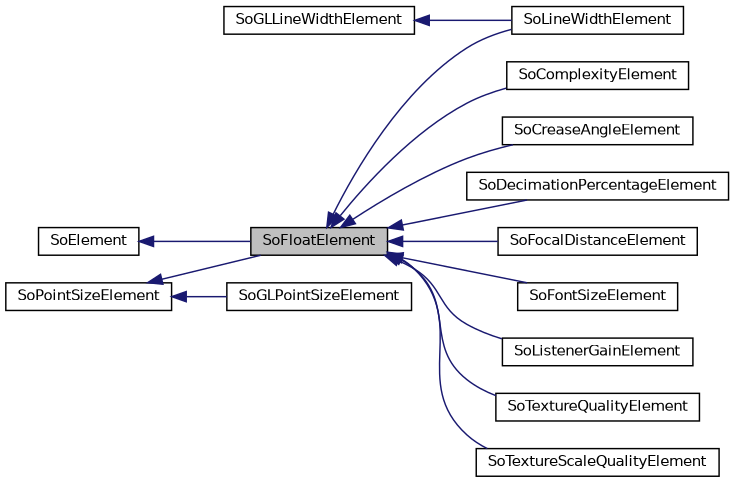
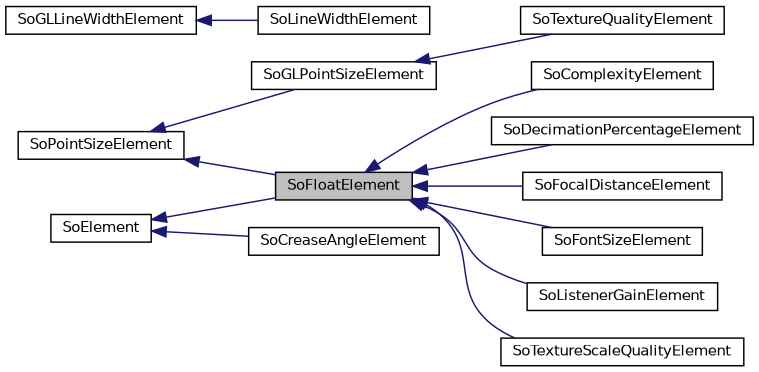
(405, 104) -> none
(430, 175) -> (207, 234)
(449, 358) -> (491, 46)
